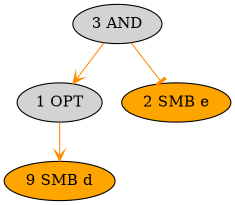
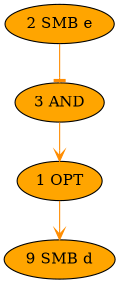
(117, 24) -> (60, 102)
(145, 61) -> (60, 61)
(60, 102) -> (60, 181)
